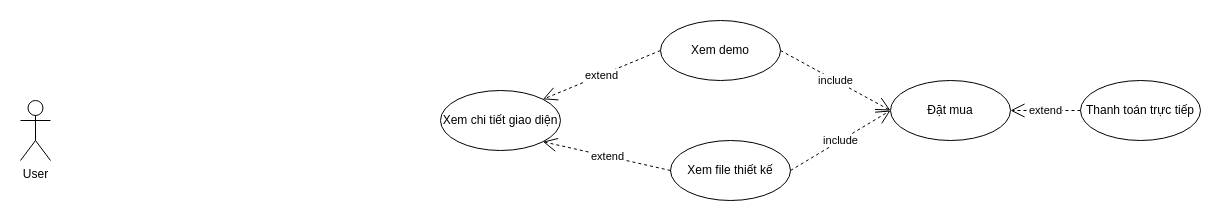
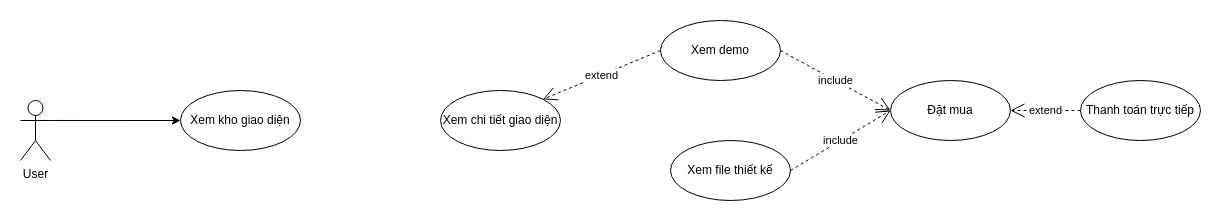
none -> (113, 120)
none -> (241, 121)
(608, 156) -> none
